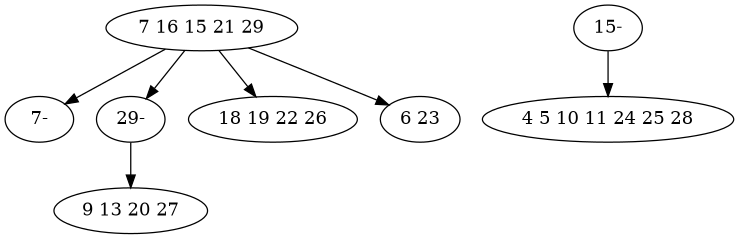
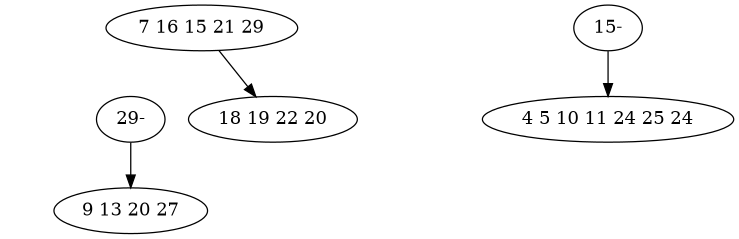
(170, 70) -> none
(39, 119) -> none
(273, 119) -> (273, 119)
(420, 119) -> none
(608, 119) -> (608, 119)
